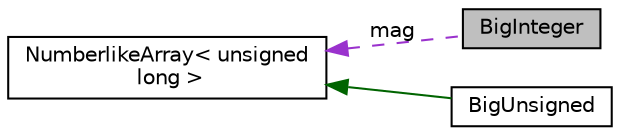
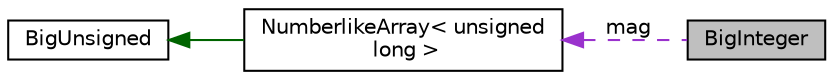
(400, 93) -> (217, 40)
